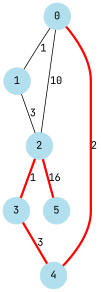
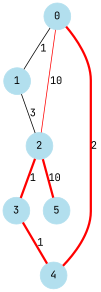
(48, 81) -> (48, 81)
(55, 178) -> (55, 178)
(41, 243) -> (41, 243)
